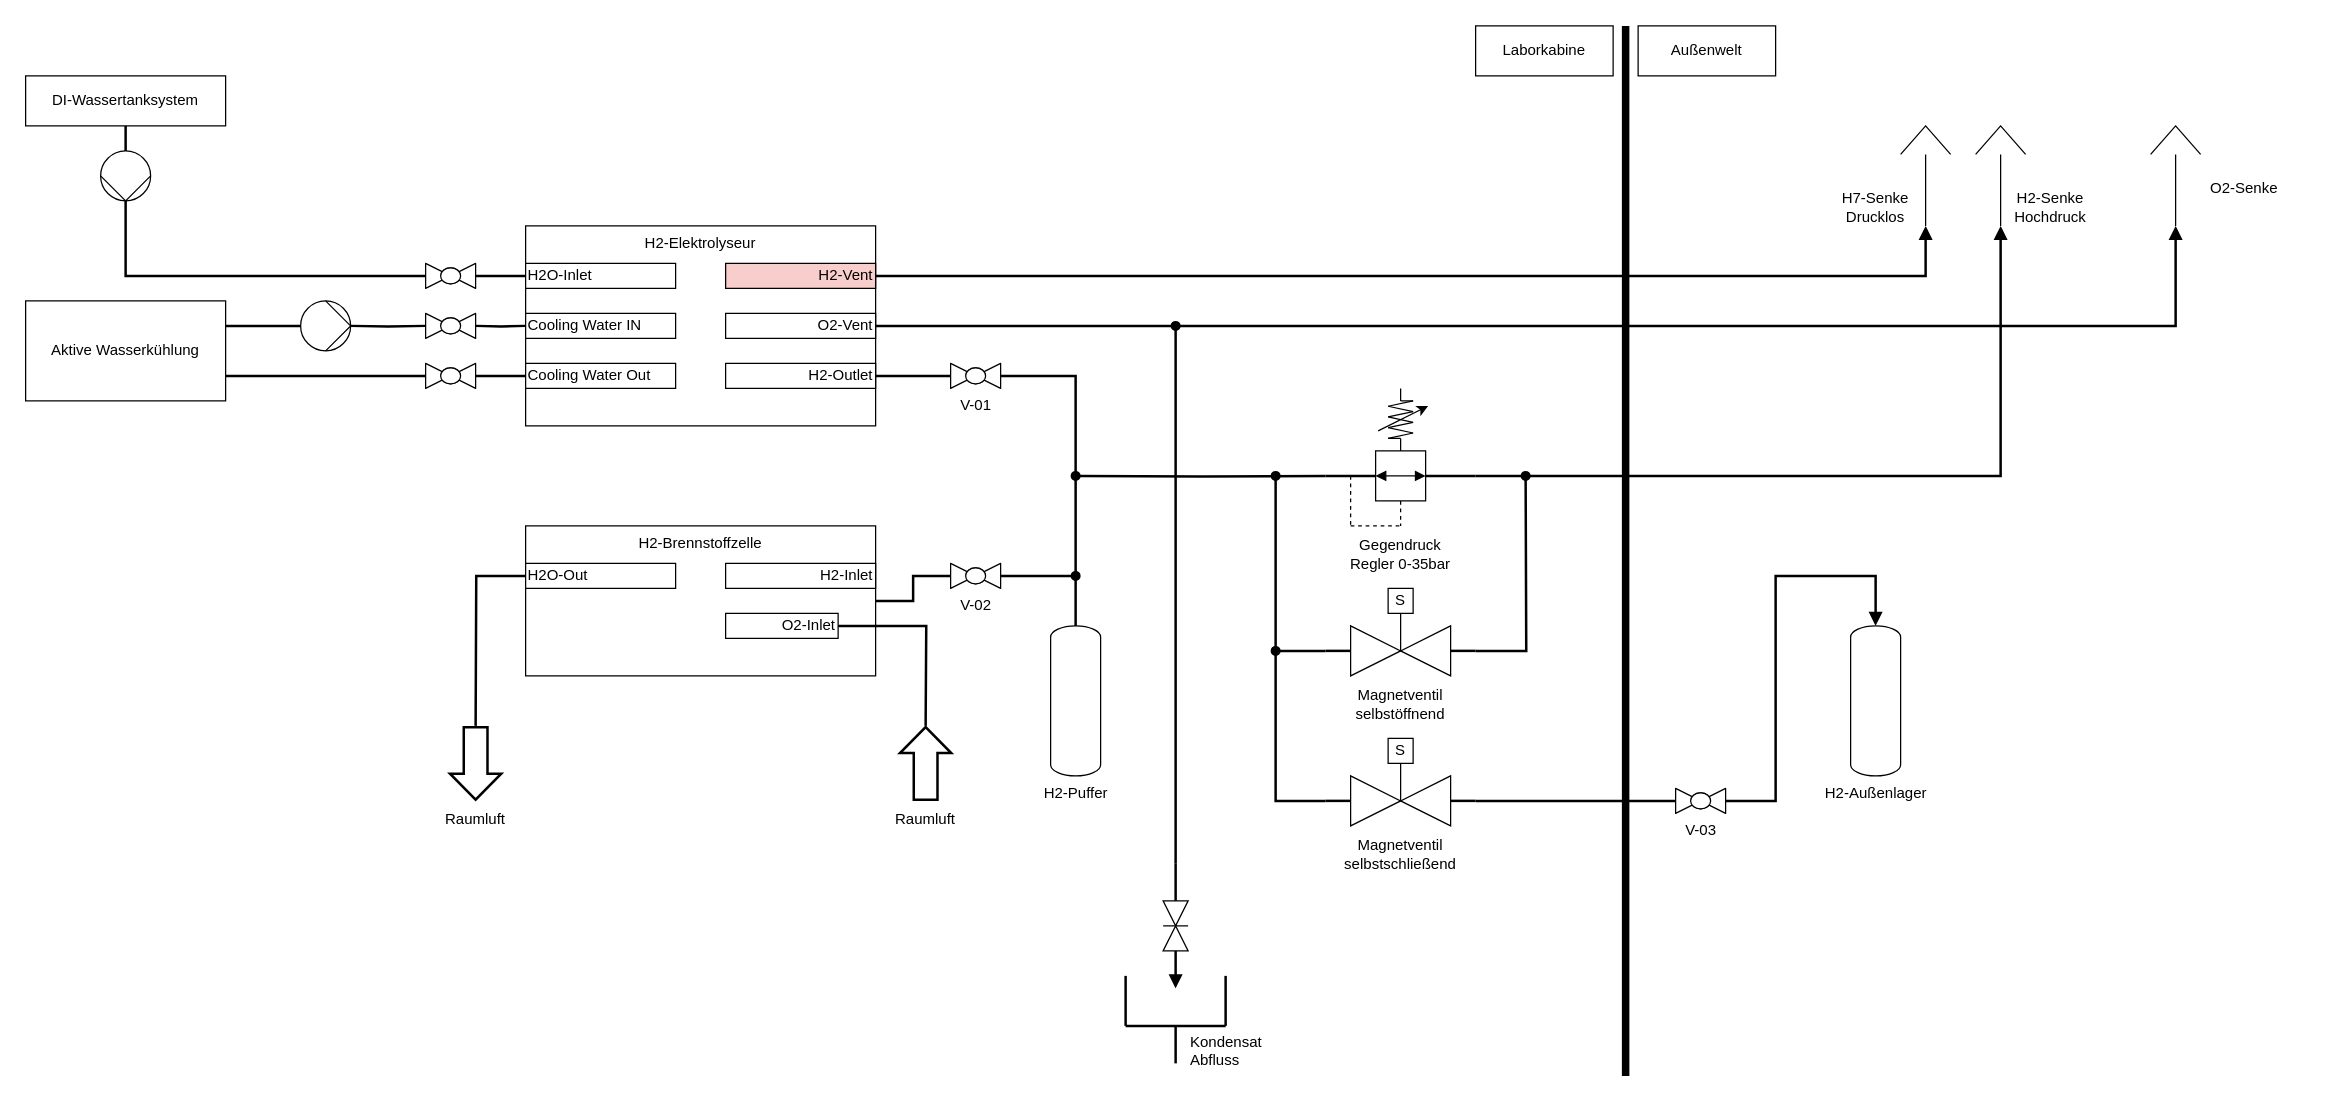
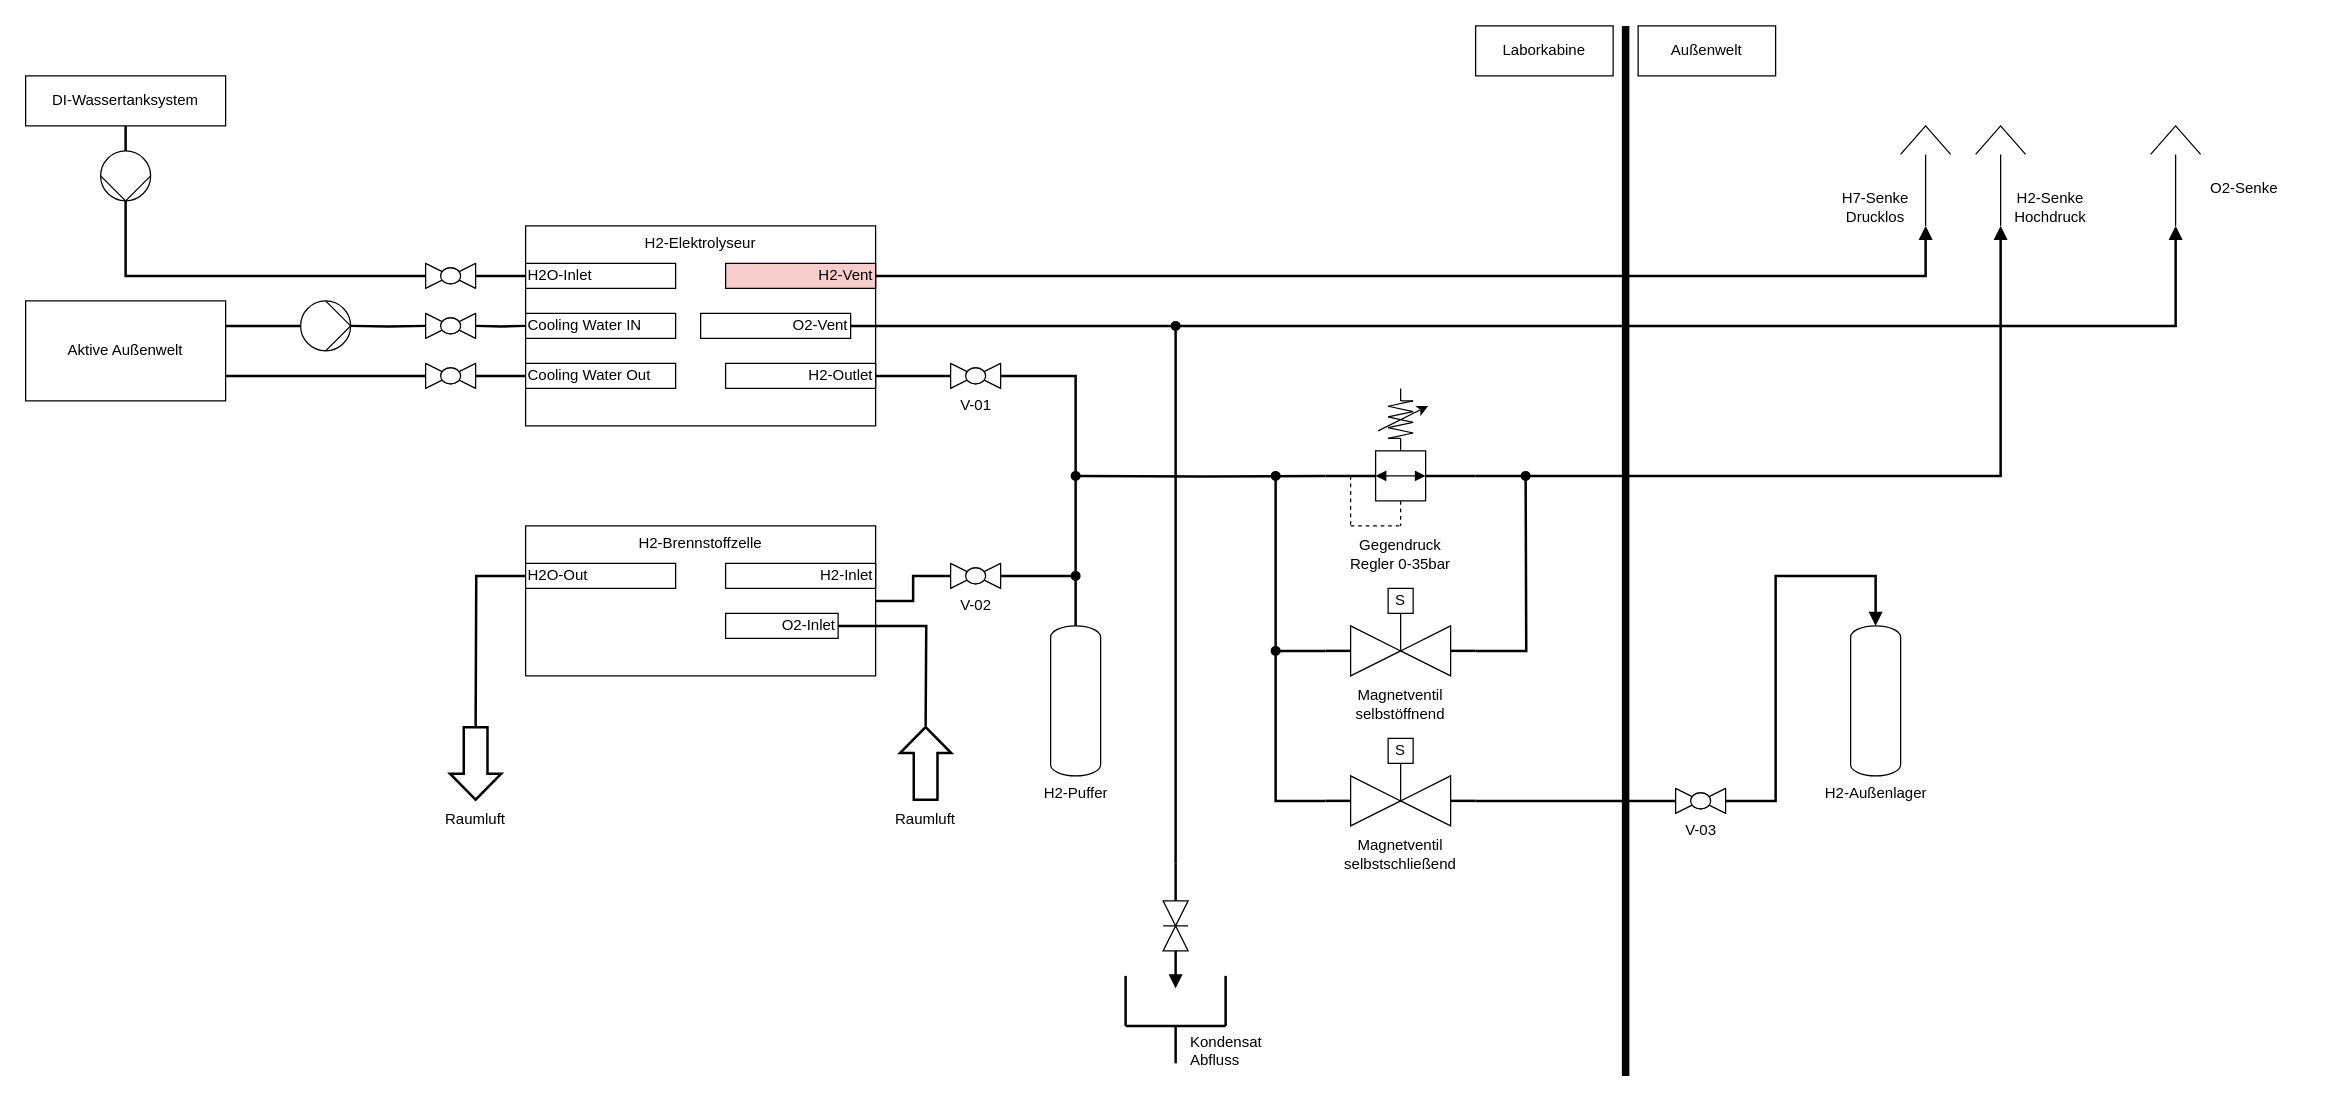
(801, 326) -> (776, 326)
(126, 351) -> (126, 351)
